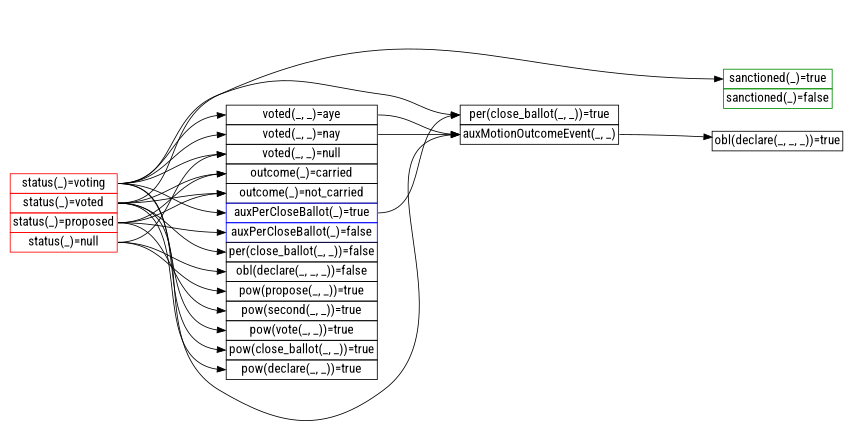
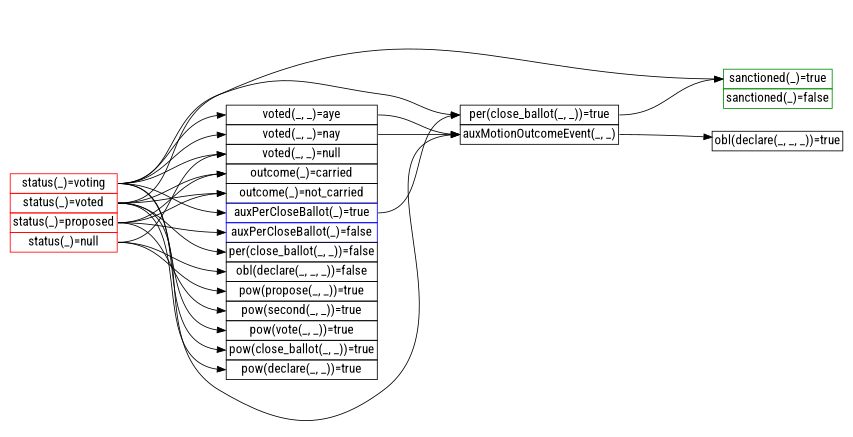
none -> (668, 99)
